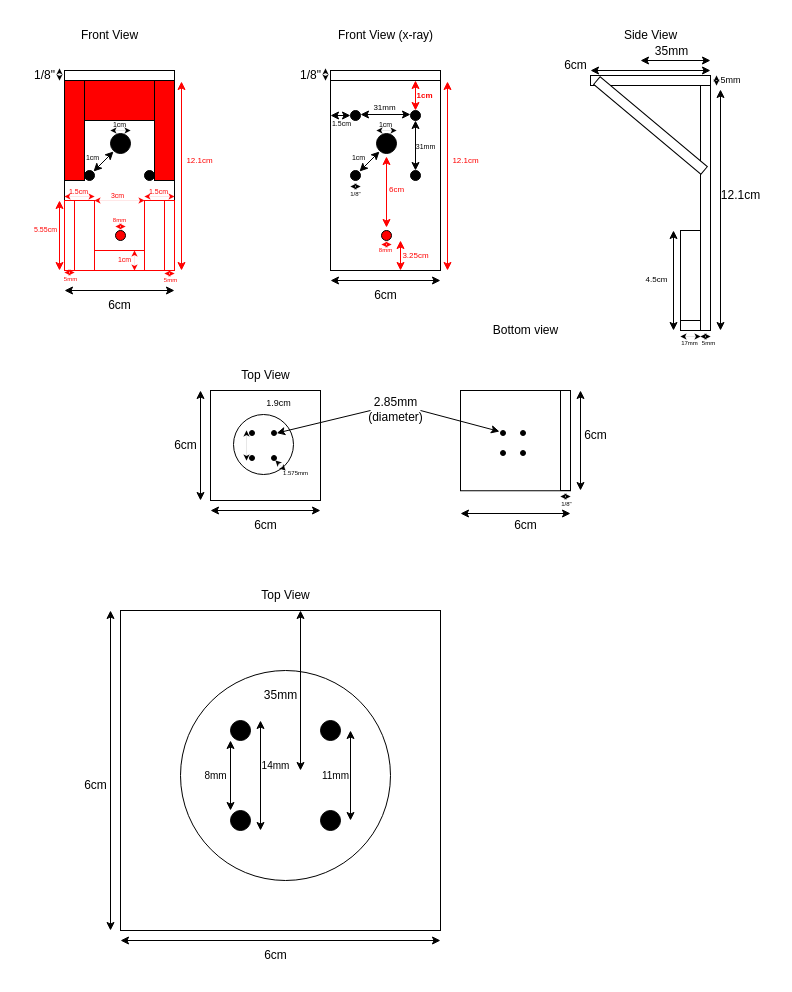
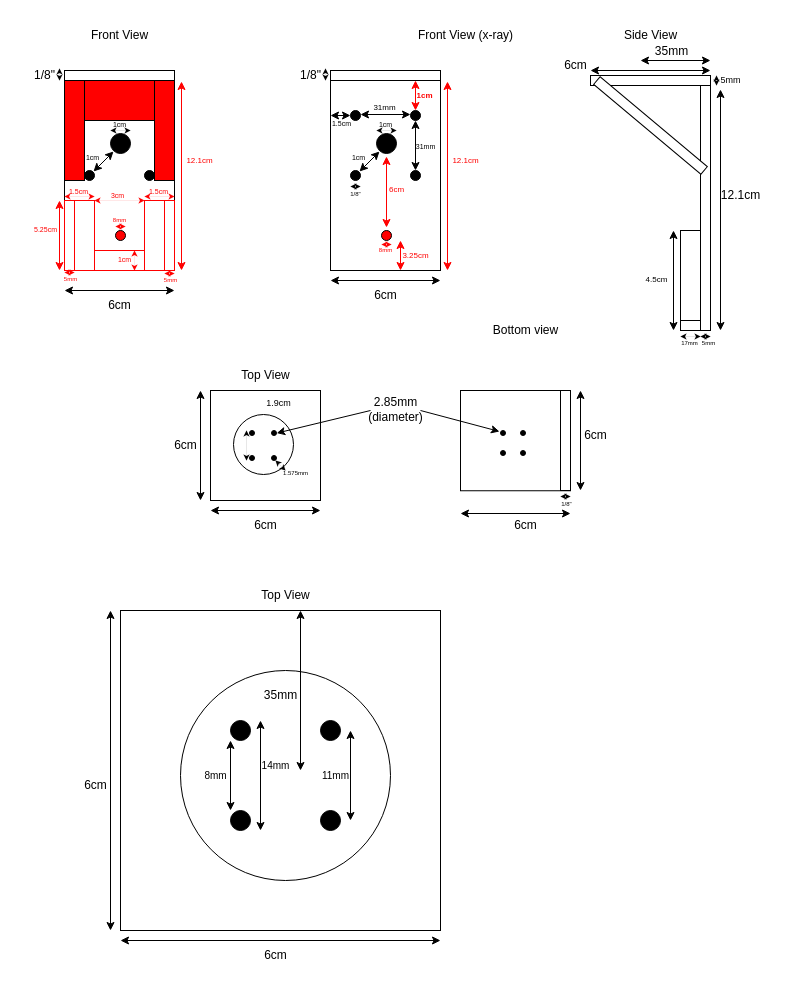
(110, 36) -> (120, 36)
(386, 36) -> (466, 36)
(46, 231) -> (46, 231)
